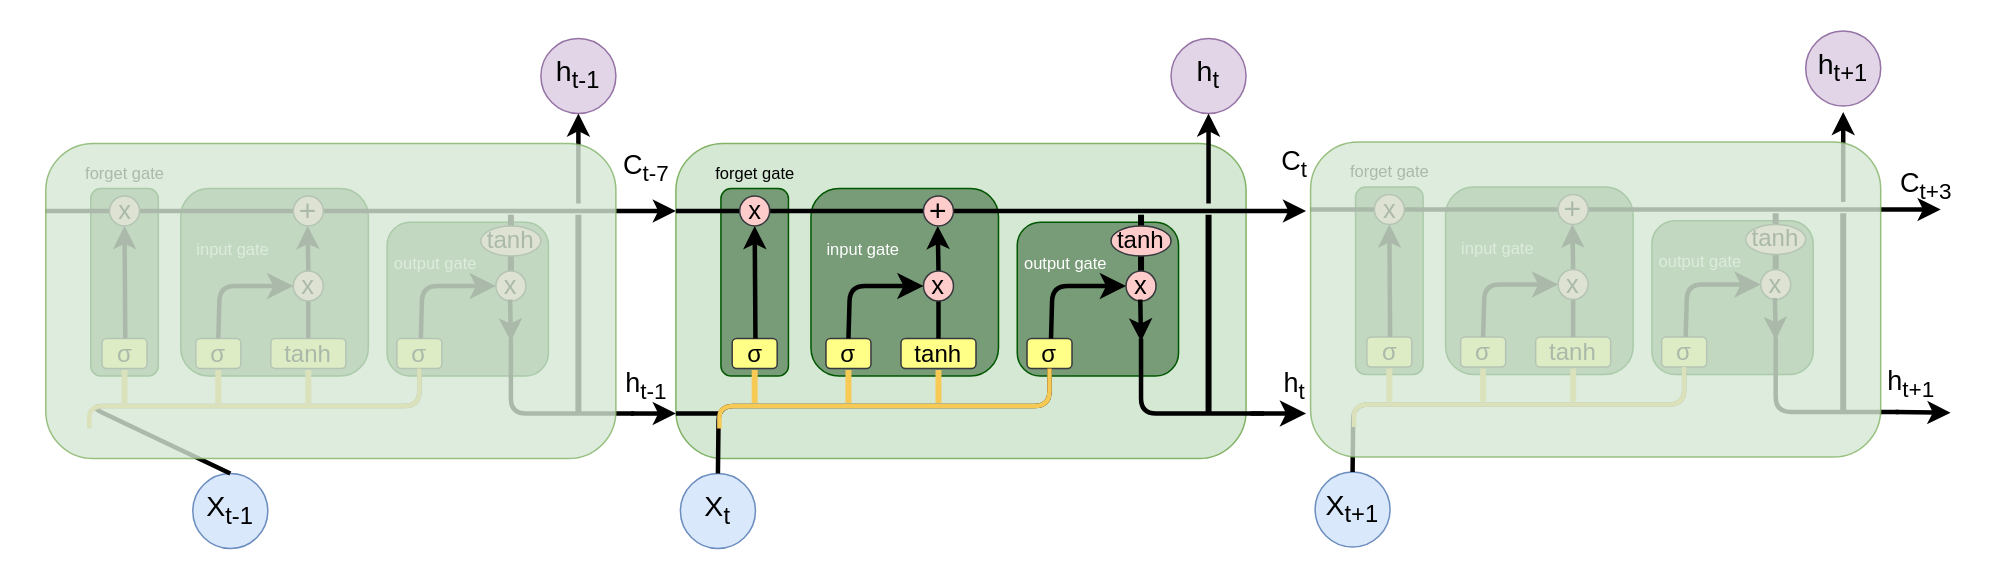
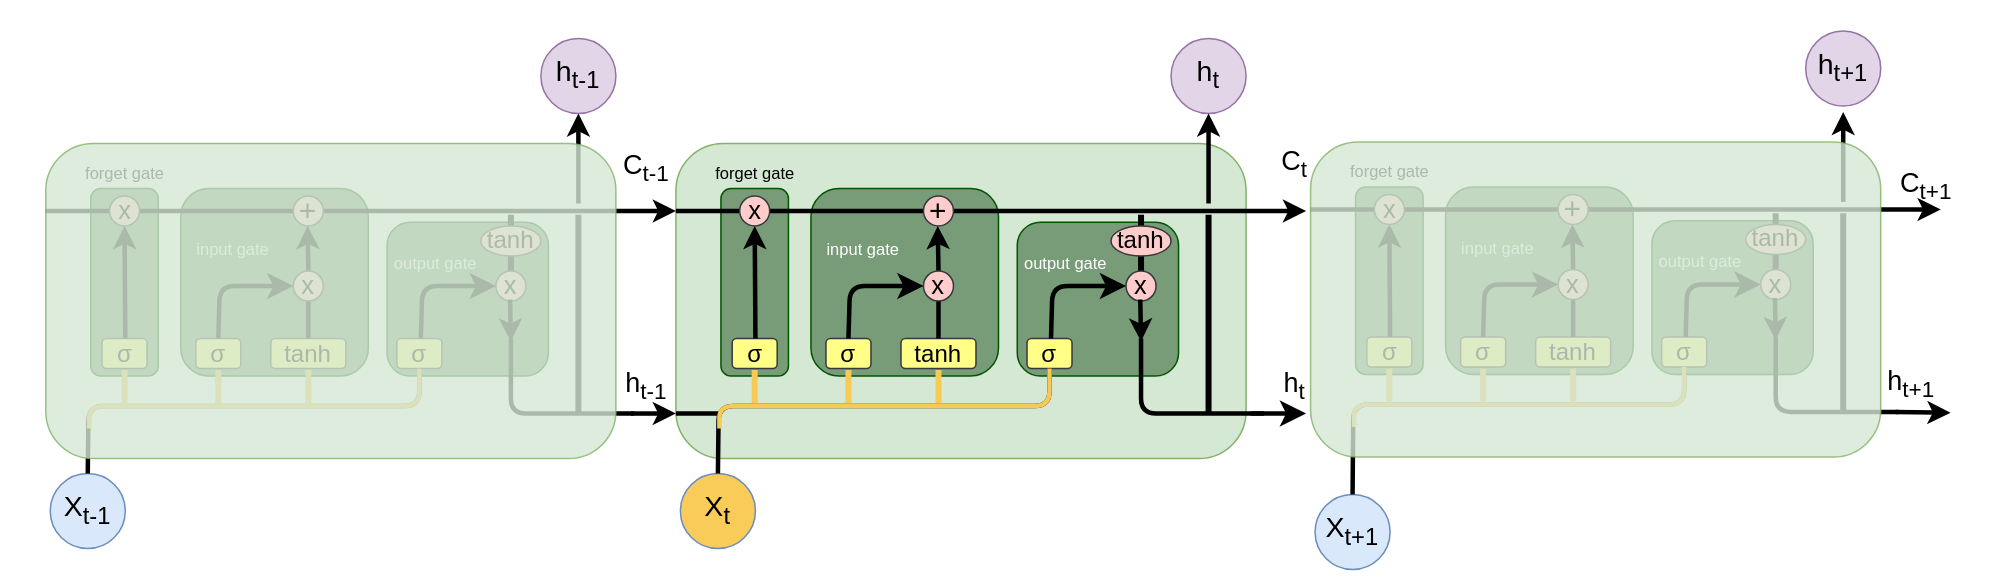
(647, 169) -> (647, 169)
(1926, 187) -> (1926, 187)
(1352, 509) -> (1352, 532)
(230, 511) -> (88, 511)
(718, 511) -> (718, 511)
